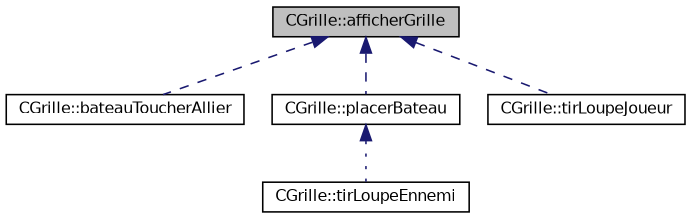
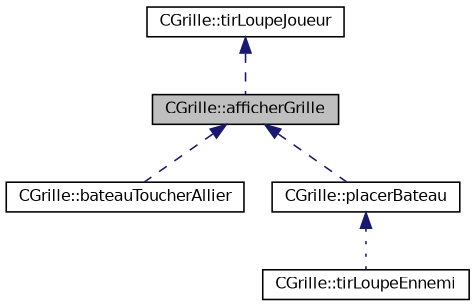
(484, 69) -> (246, 74)
